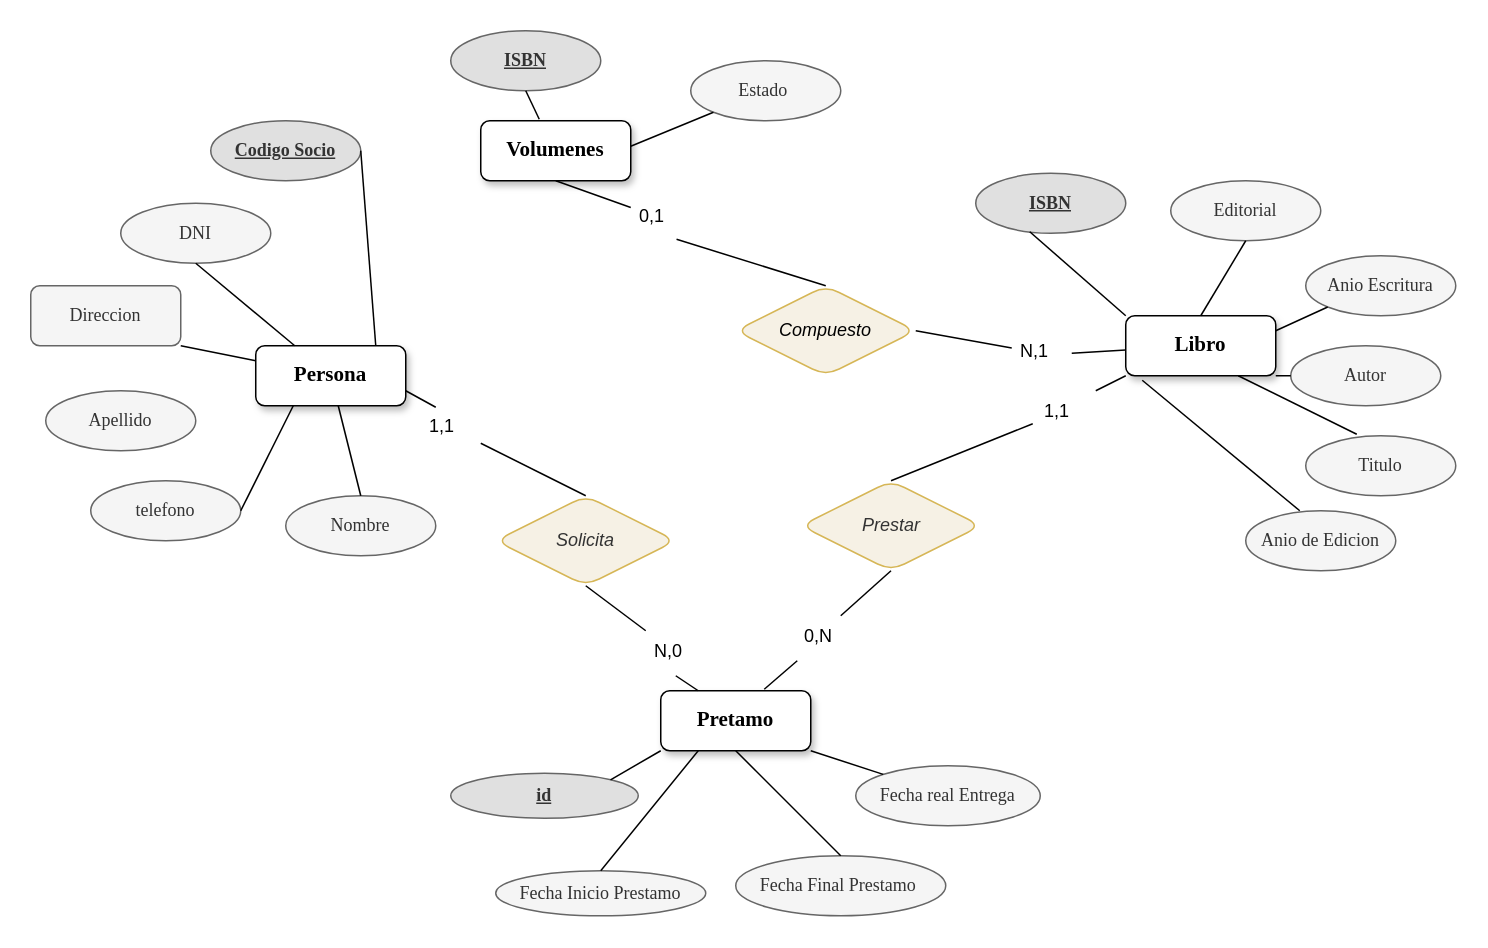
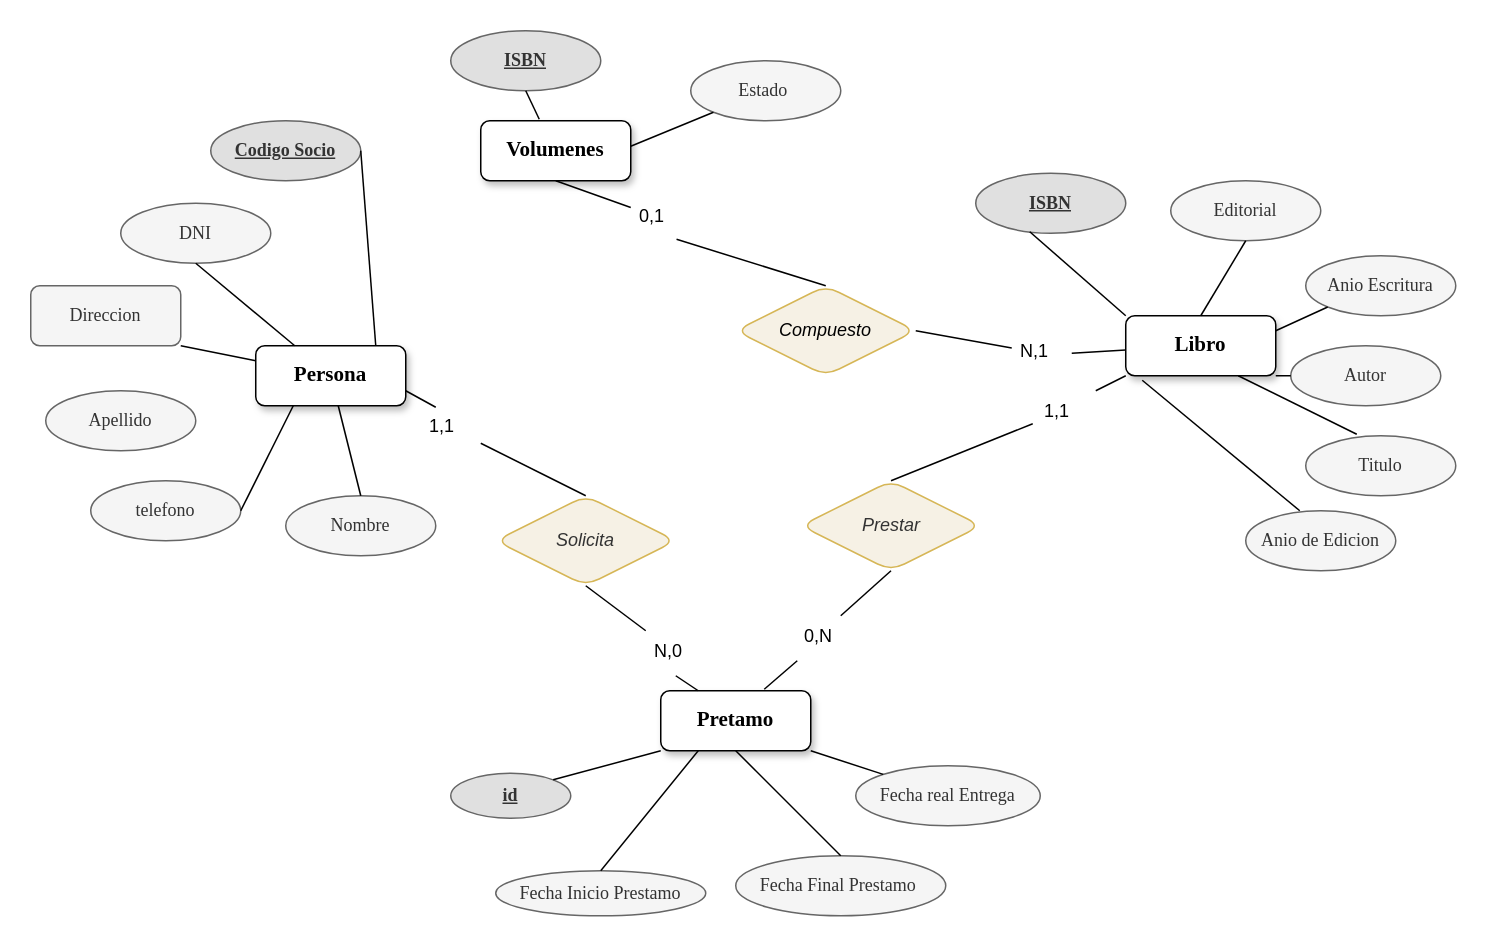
(545, 796) -> (511, 796)
